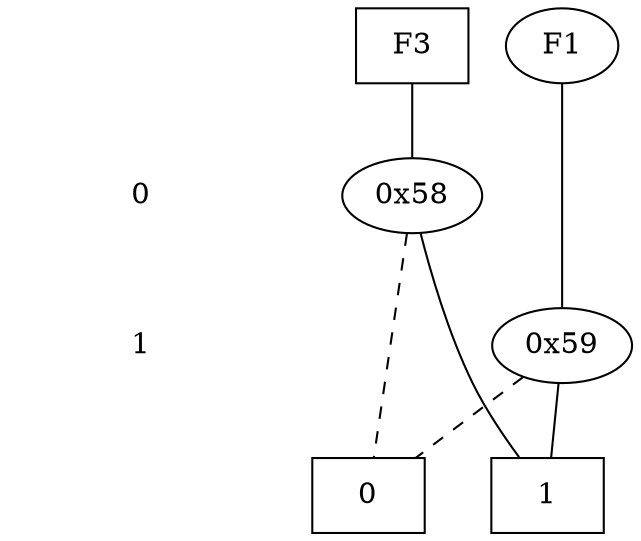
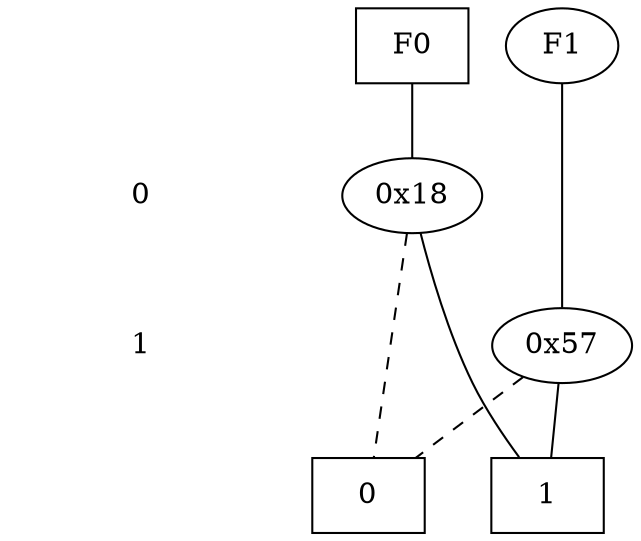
(412, 46) -> (412, 46)
(412, 196) -> (412, 196)
(562, 346) -> (562, 346)
